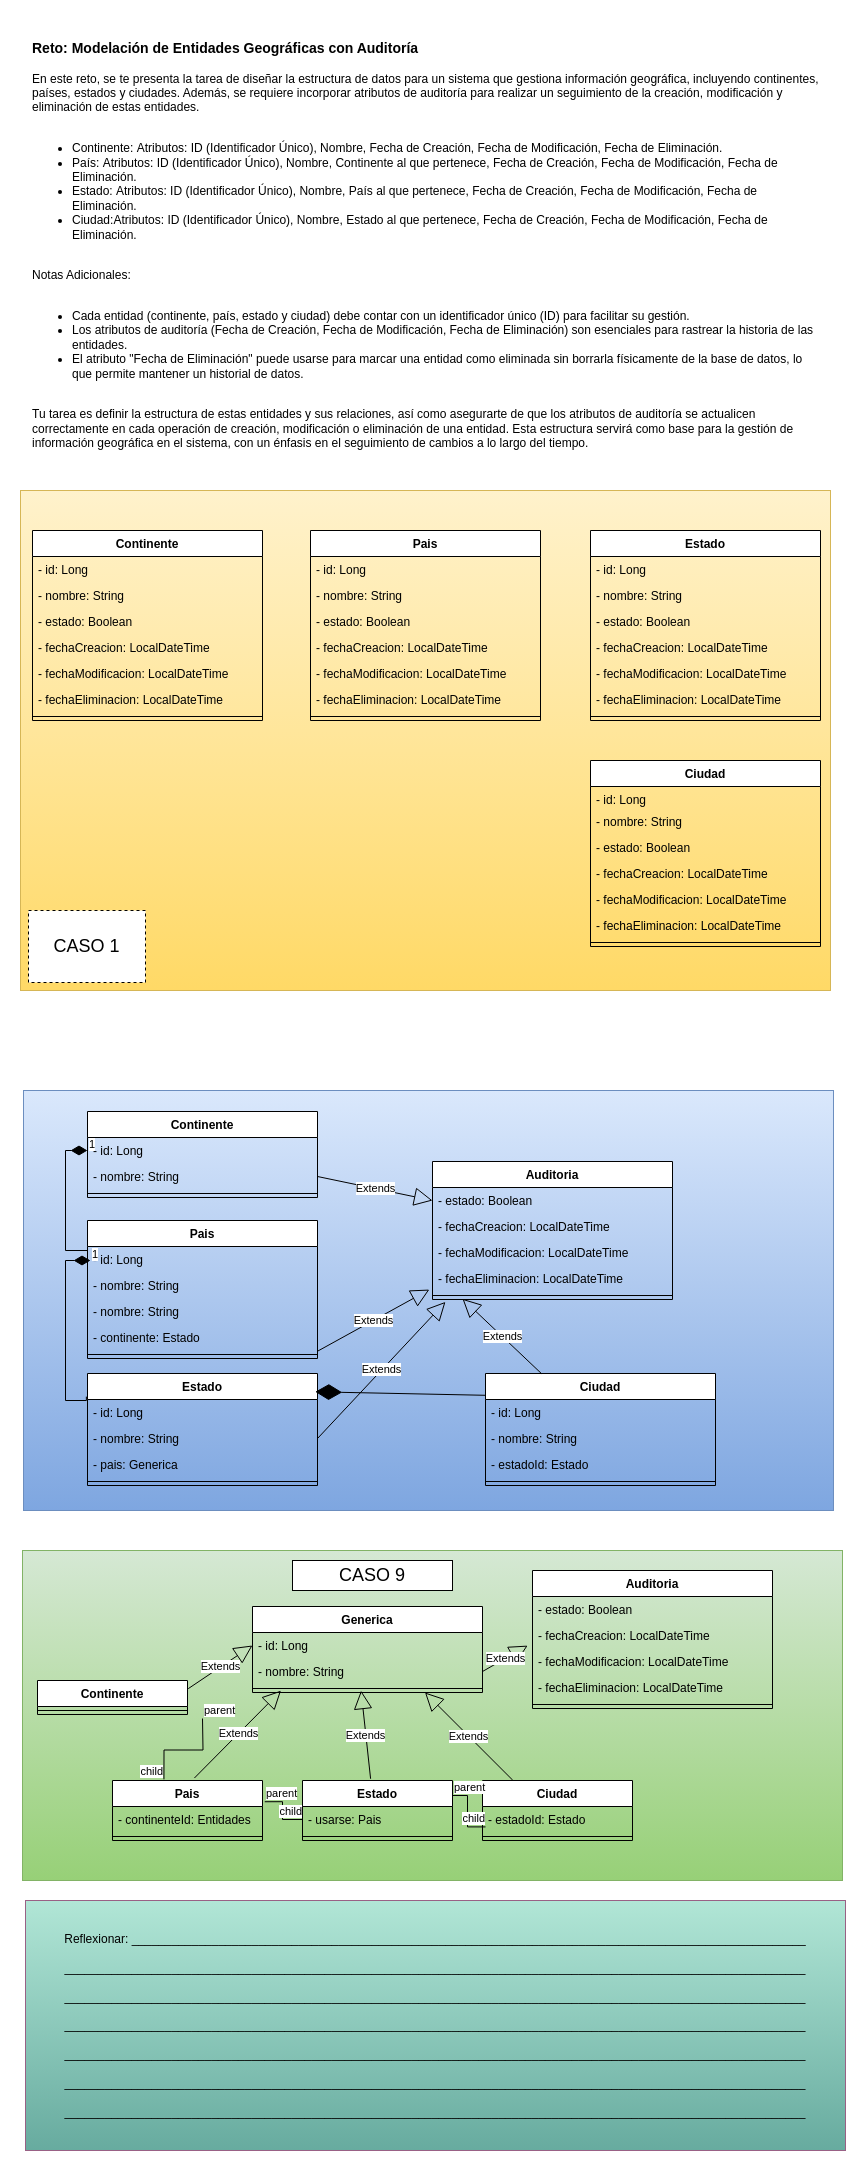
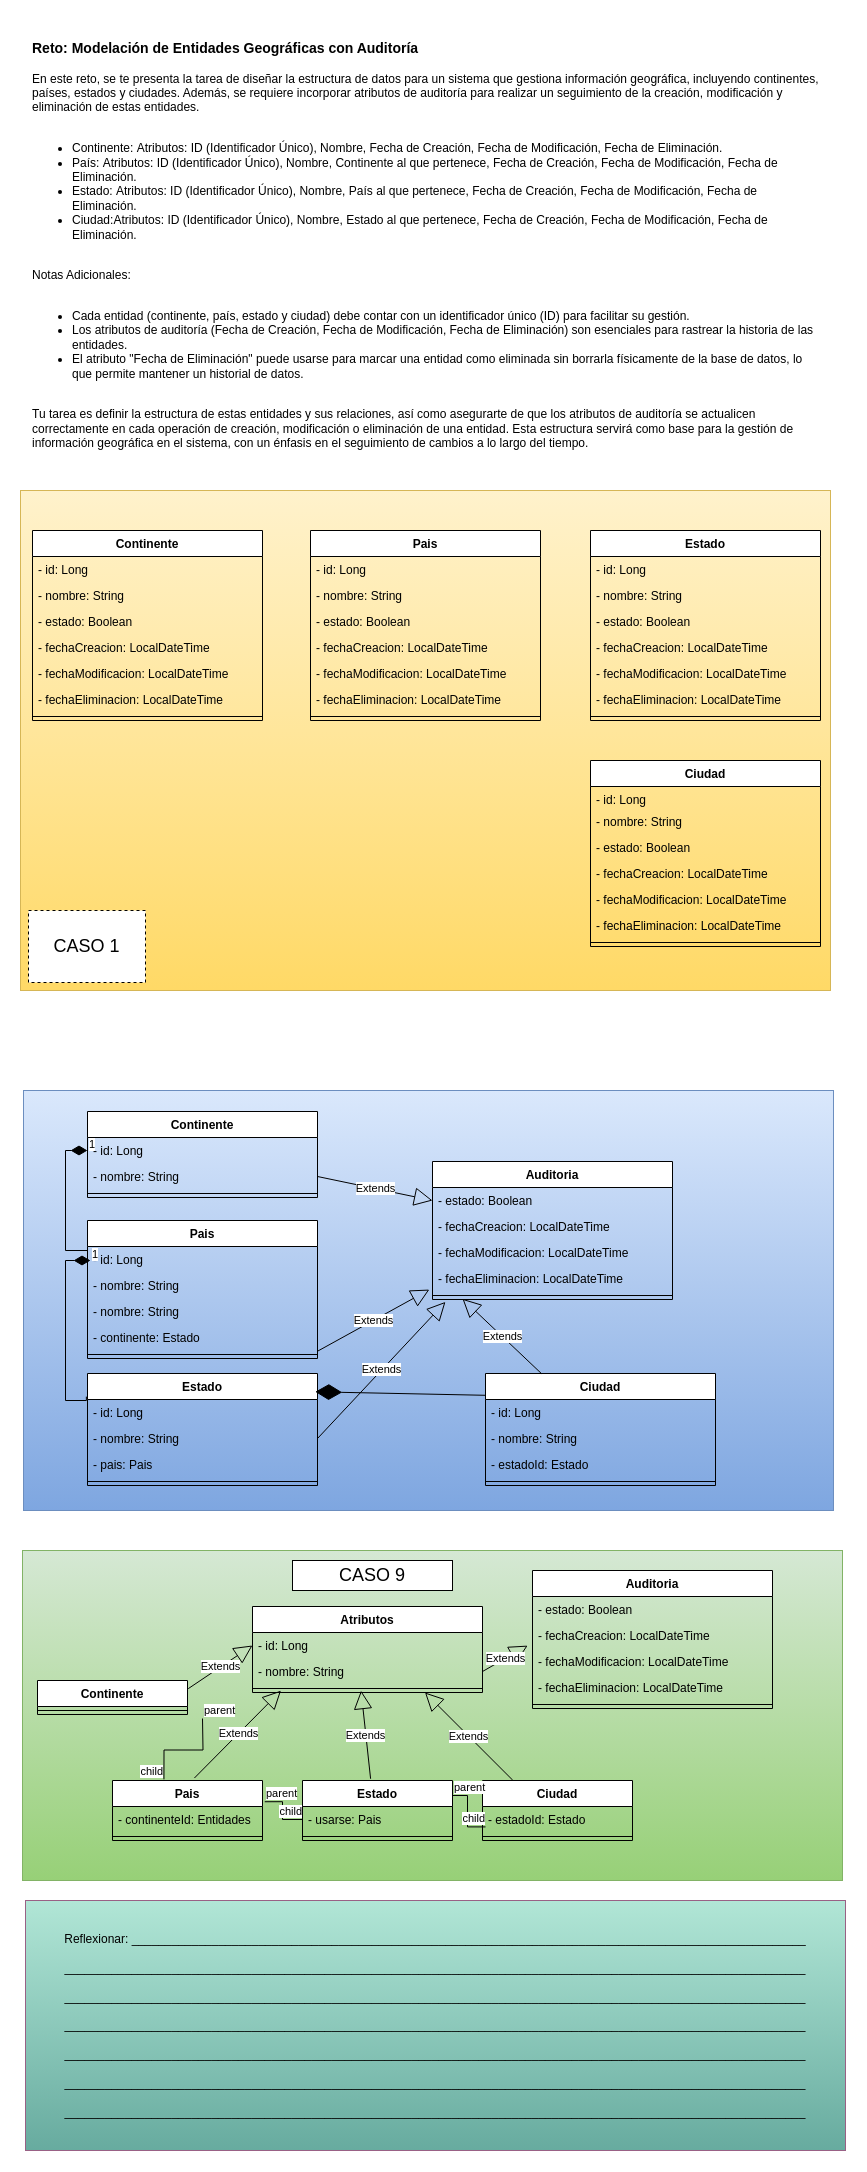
(139, 1466) -> (126, 1466)
(368, 1621) -> (368, 1621)
